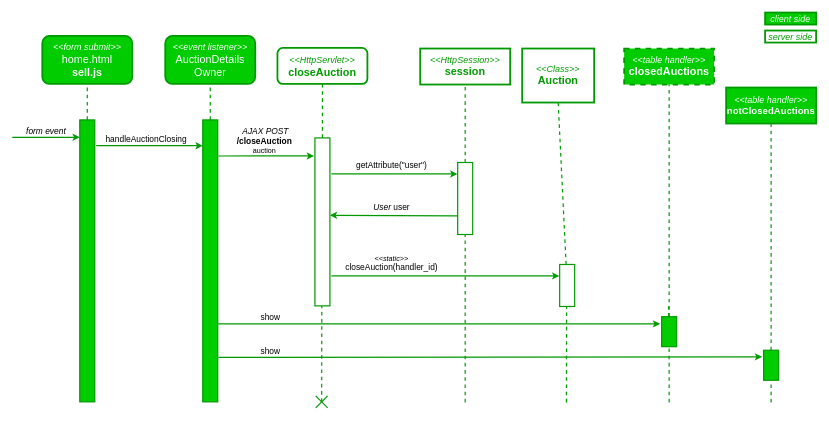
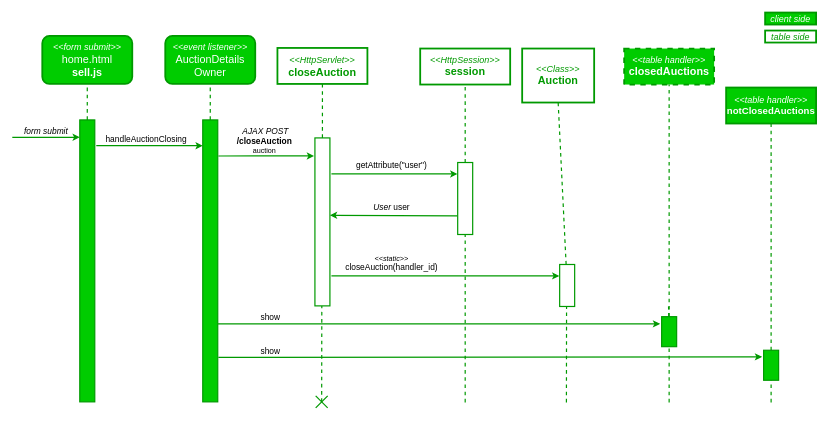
(791, 36) -> (791, 36)
(323, 66) -> (323, 66)
(46, 131) -> (46, 131)
